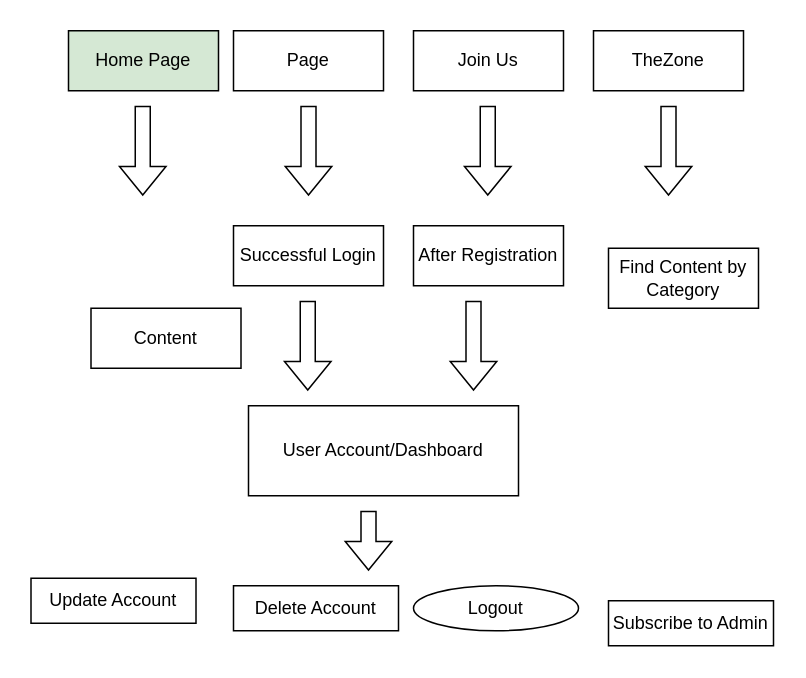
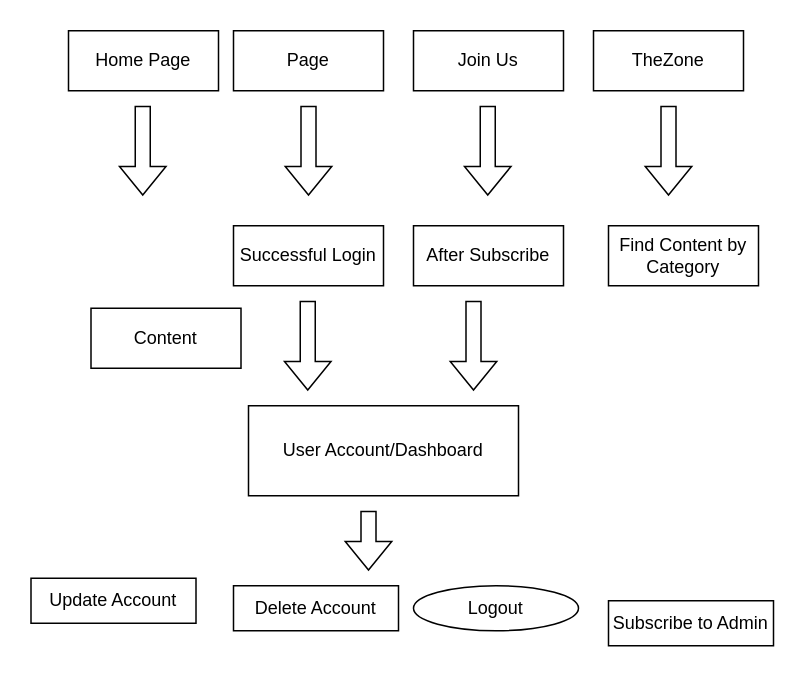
(143, 61) -> (143, 61)
(488, 256) -> (488, 256)
(683, 278) -> (683, 256)
